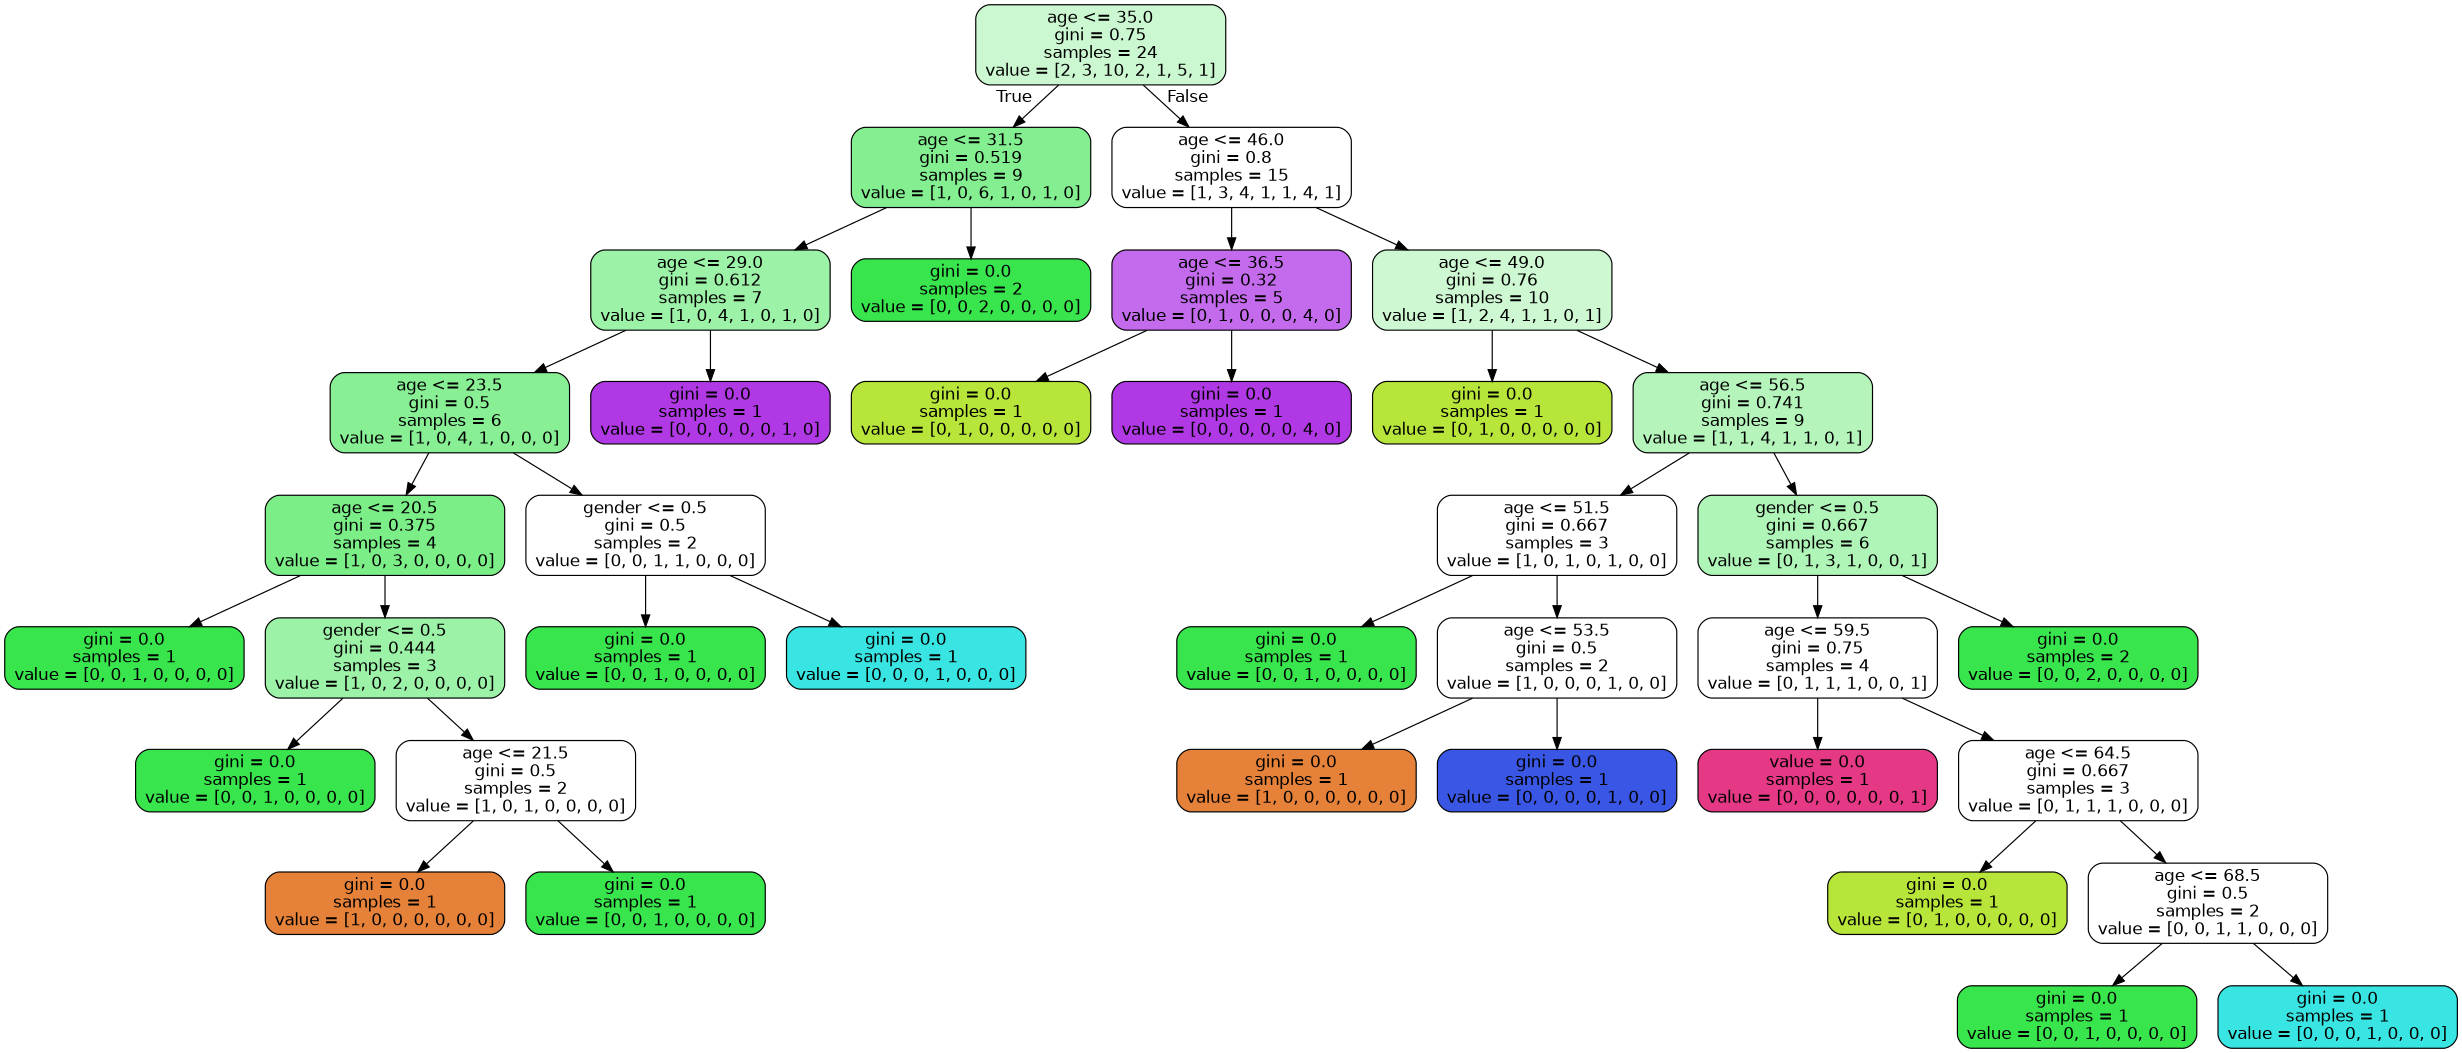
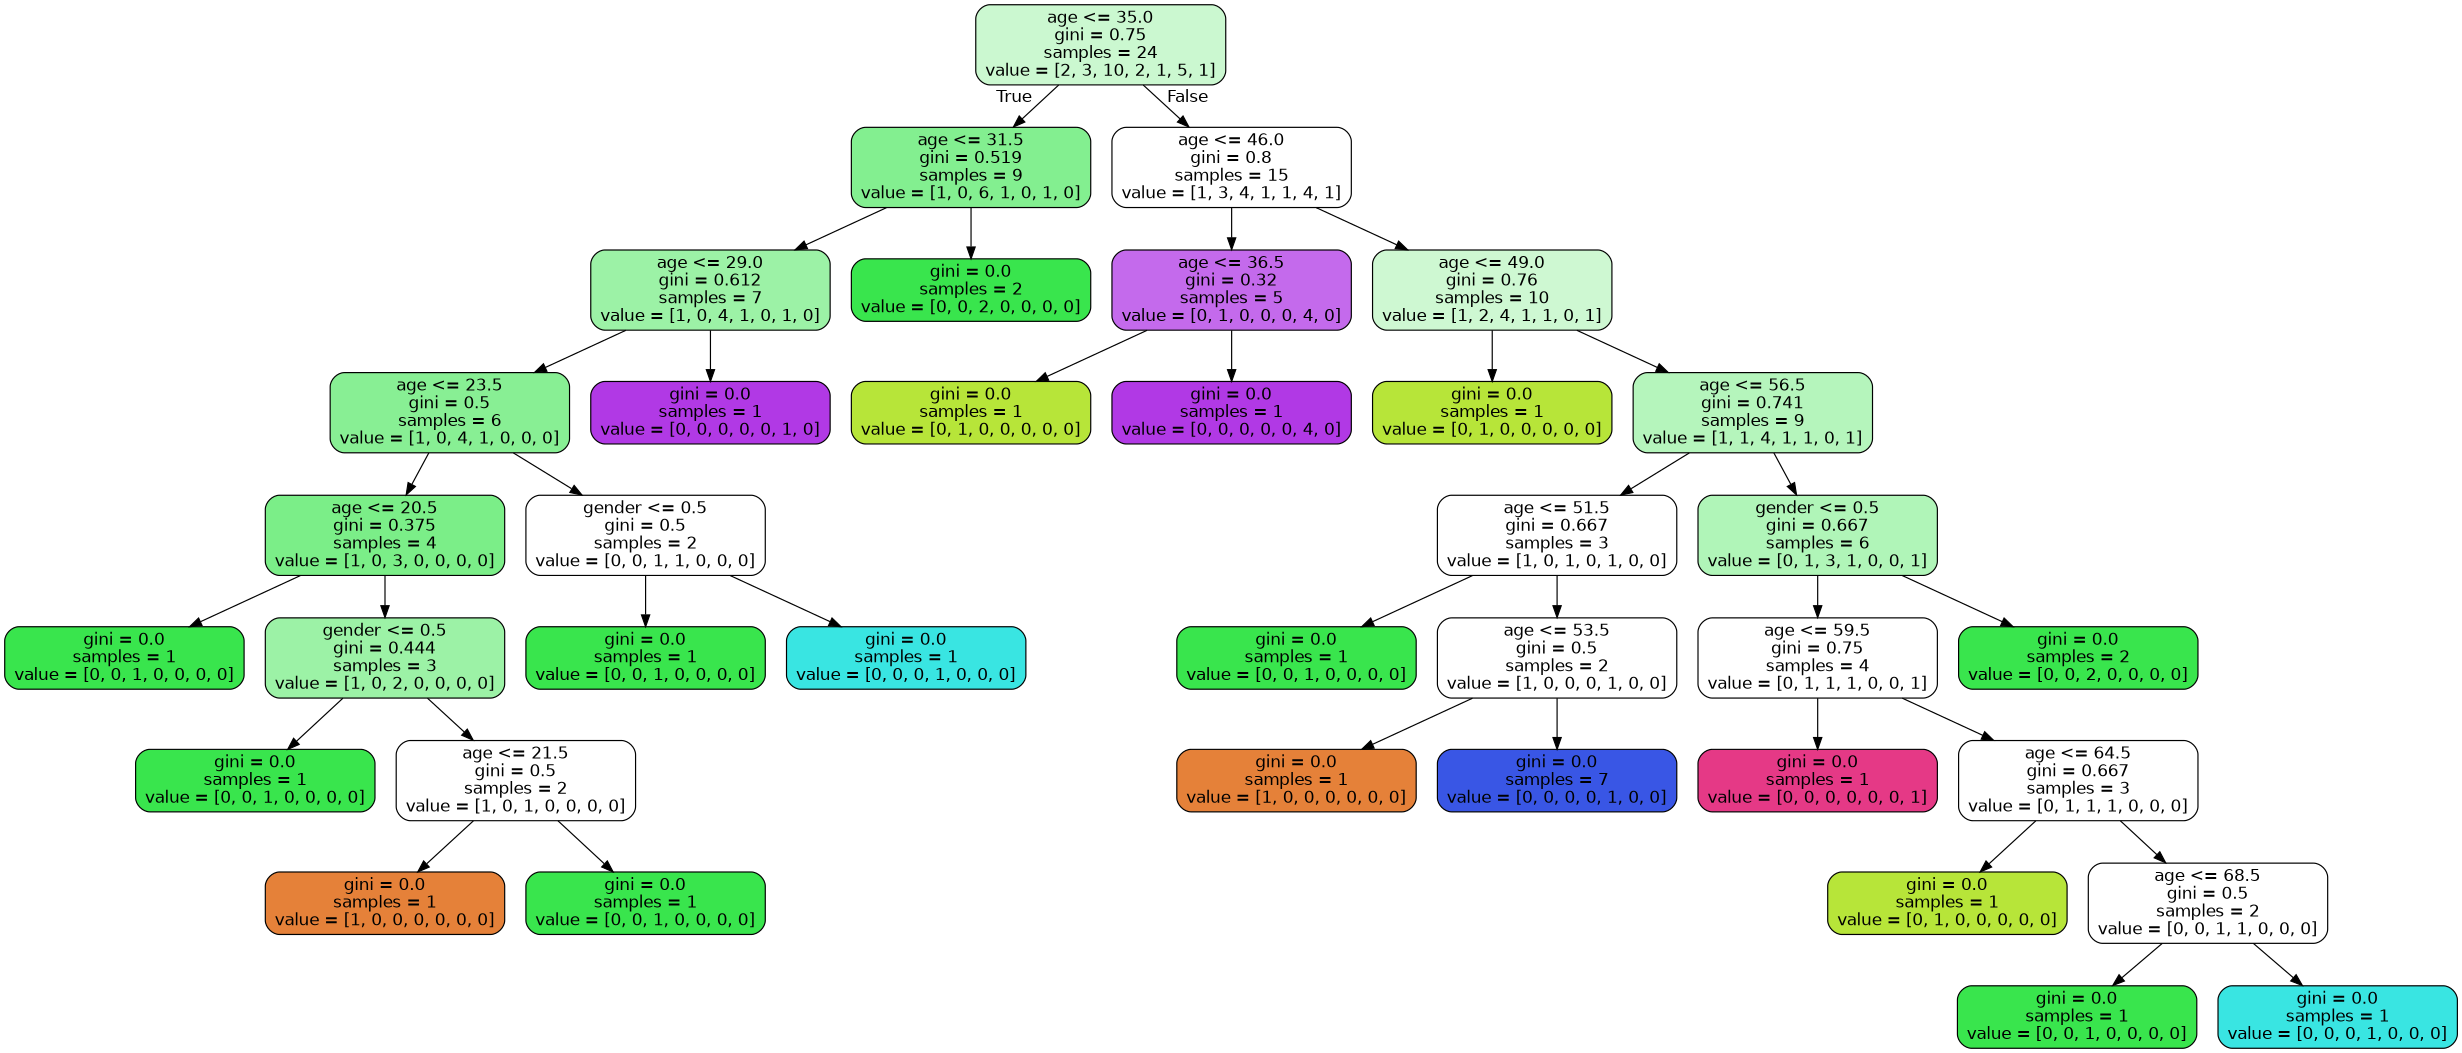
(1557, 781) -> (1557, 781)
(1818, 781) -> (1818, 781)
